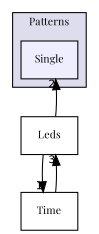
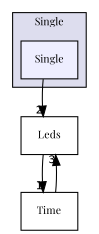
(49, 23) -> (49, 23)
(56, 103) -> (42, 94)
